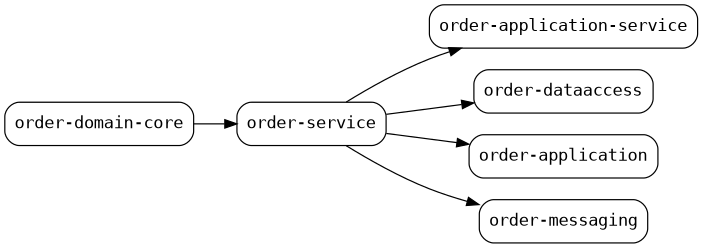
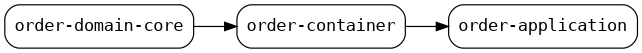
(564, 26) -> none
(564, 91) -> none
(312, 124) -> (321, 26)
(564, 221) -> none
